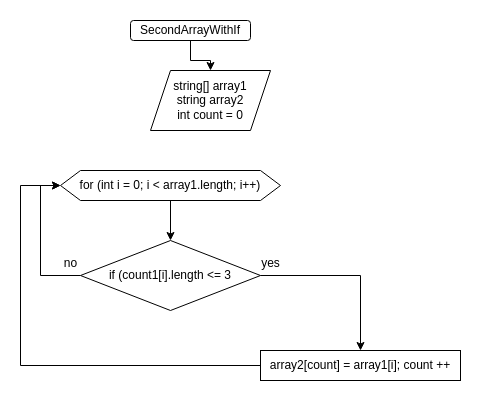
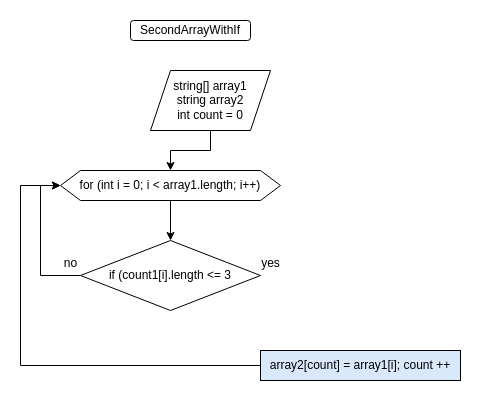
(192, 61) -> none
none -> (195, 151)
(345, 276) -> none
(361, 366) -> (361, 366)
